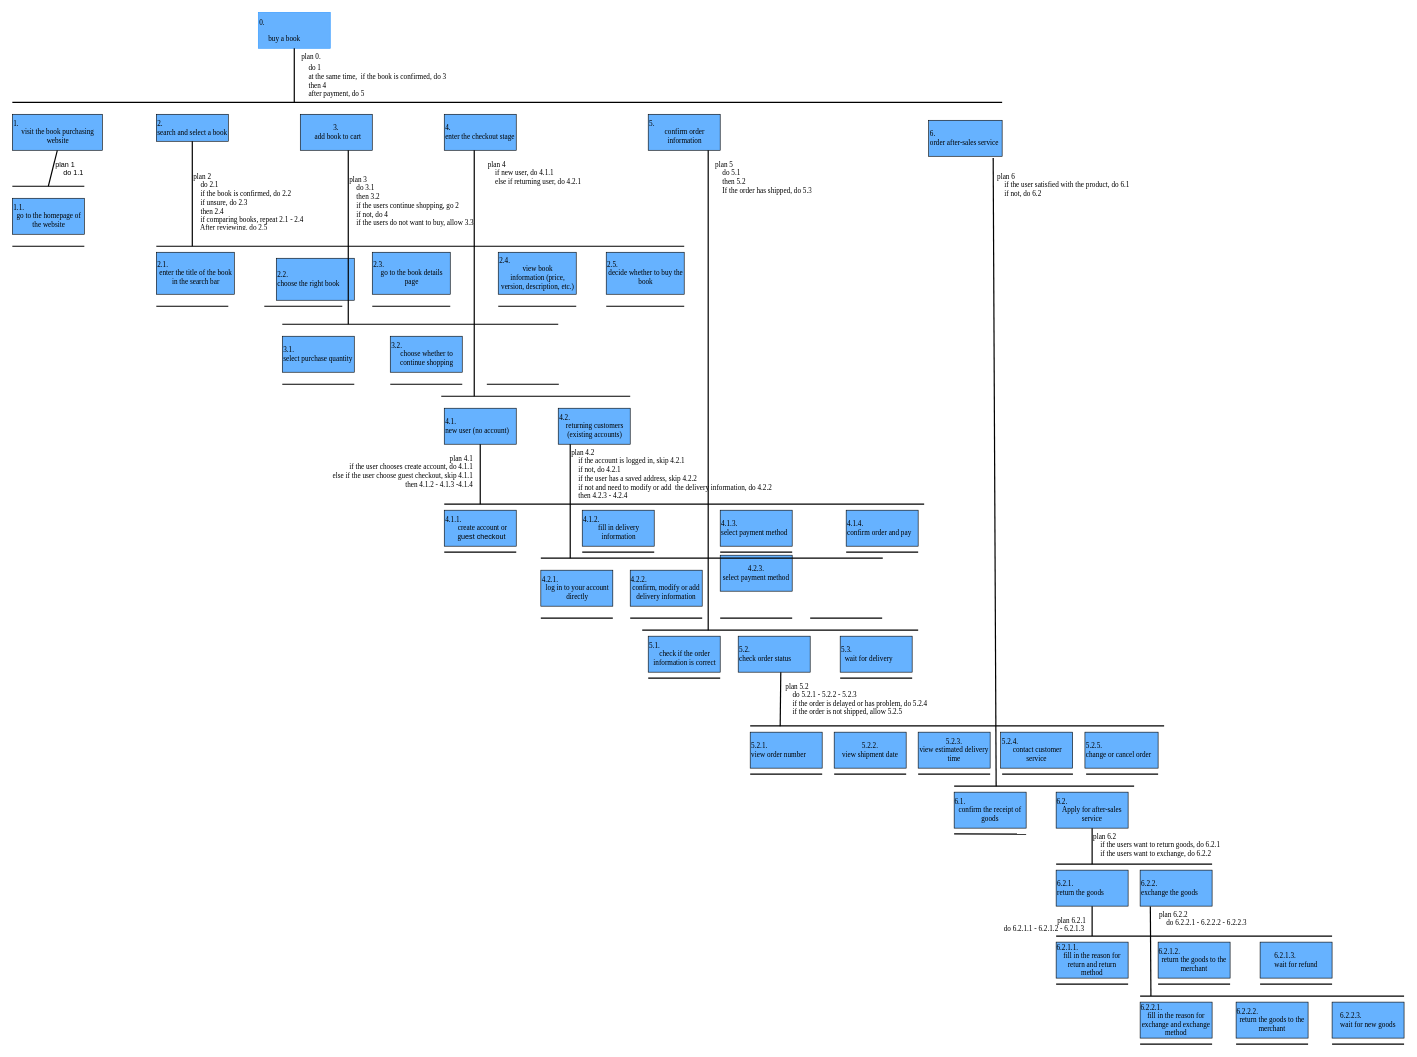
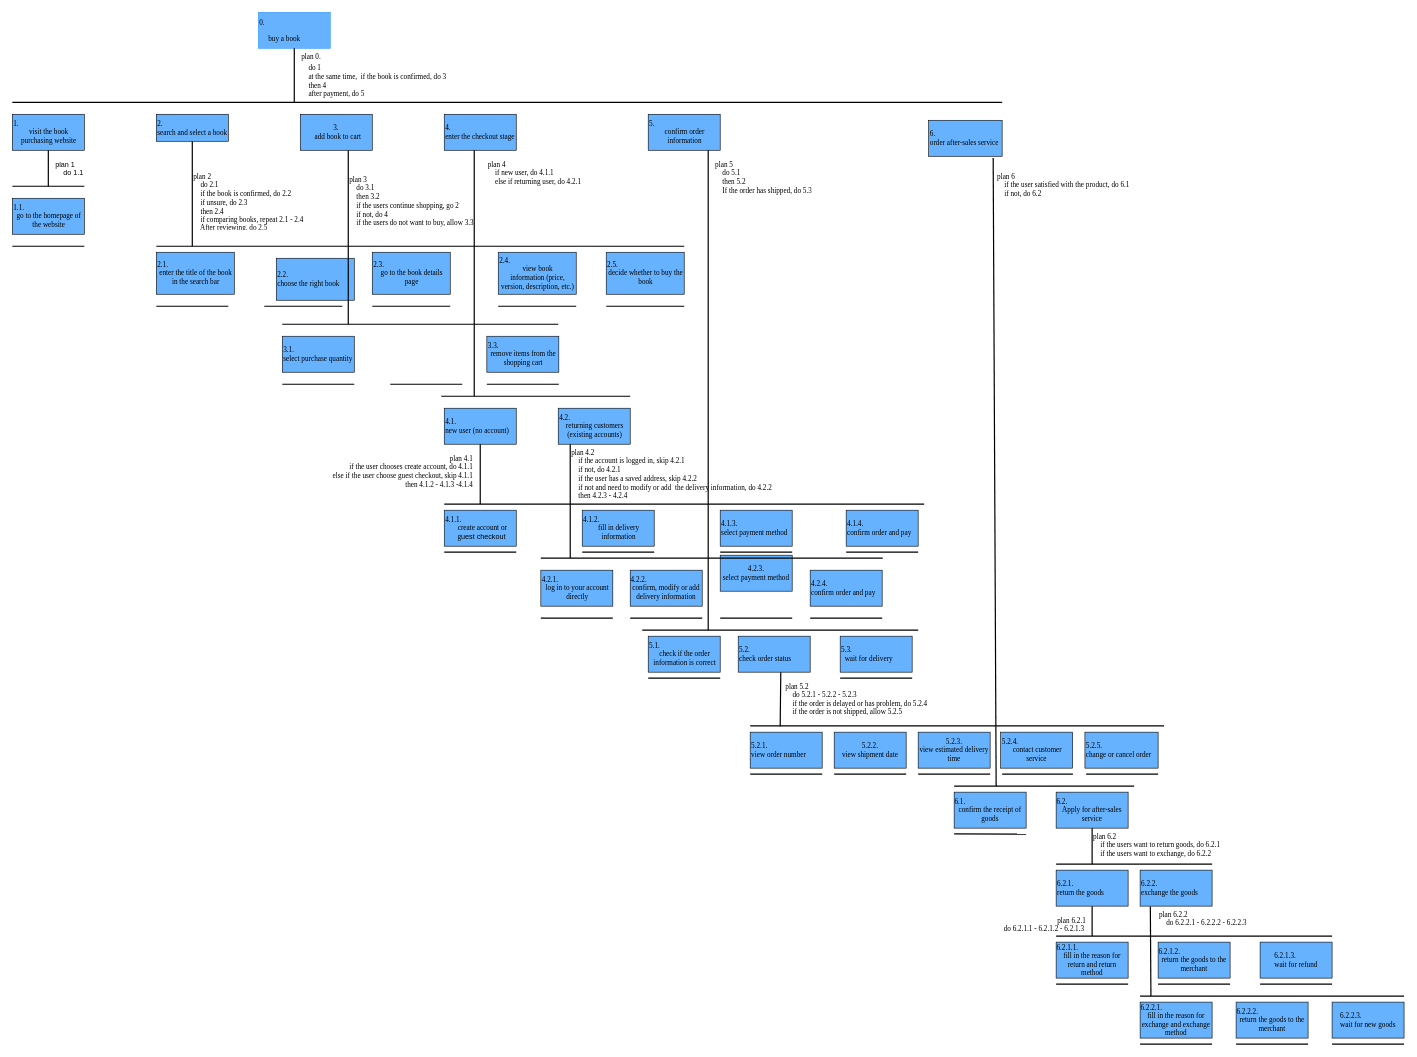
(57, 132) -> (48, 132)
(426, 354) -> none
none -> (523, 354)
none -> (846, 588)
